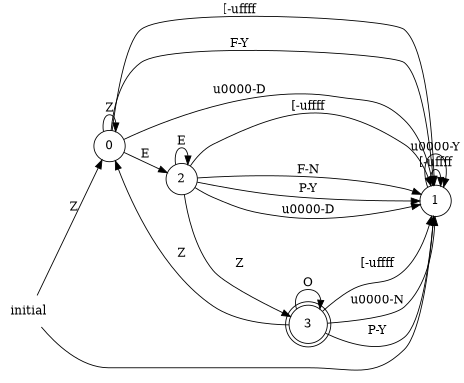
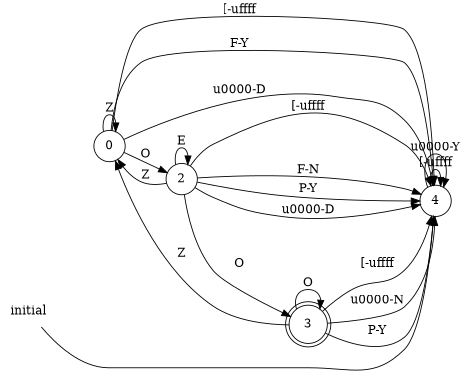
(146, 154) -> (146, 154)
(436, 201) -> (436, 201)
(68, 232) -> (142, 182)
(240, 264) -> (240, 264)
